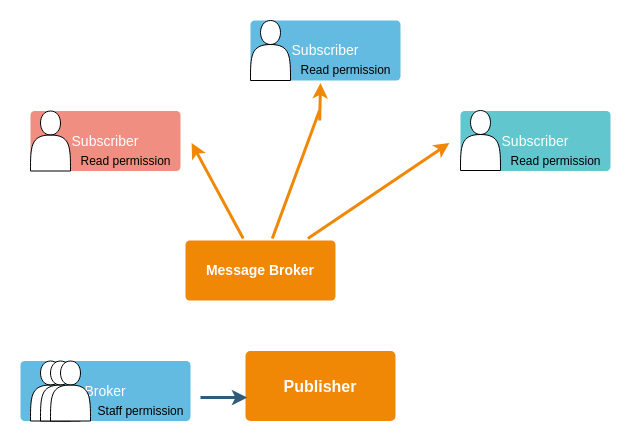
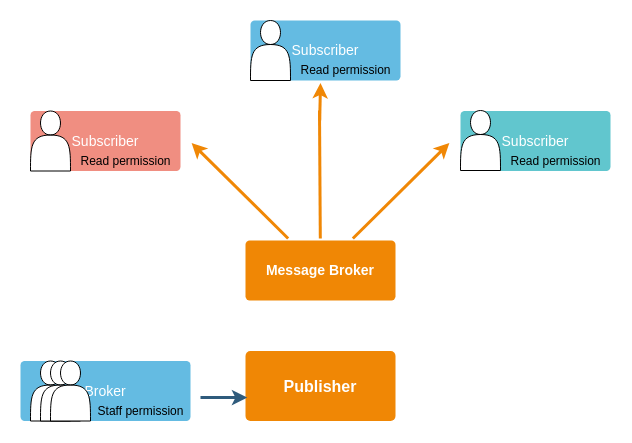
(261, 271) -> (321, 271)
